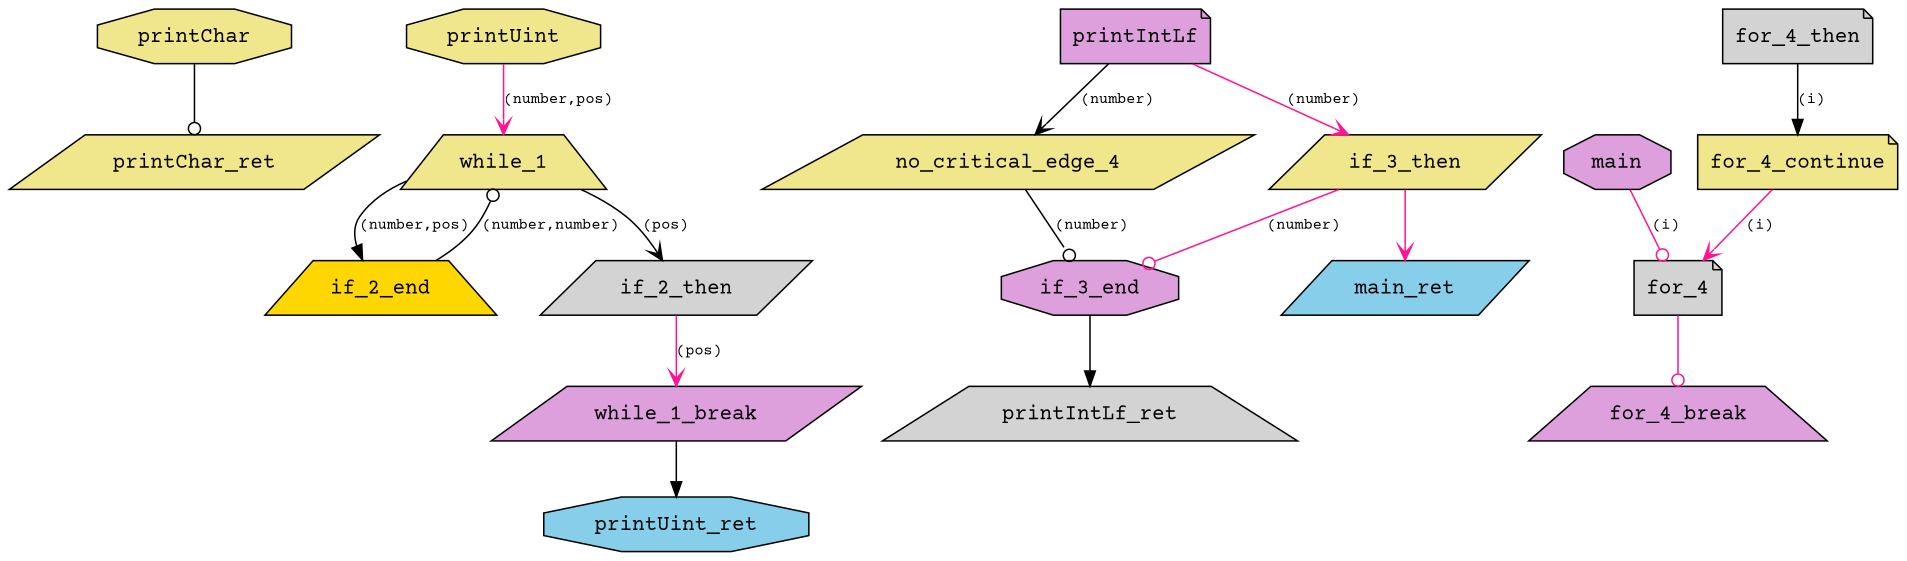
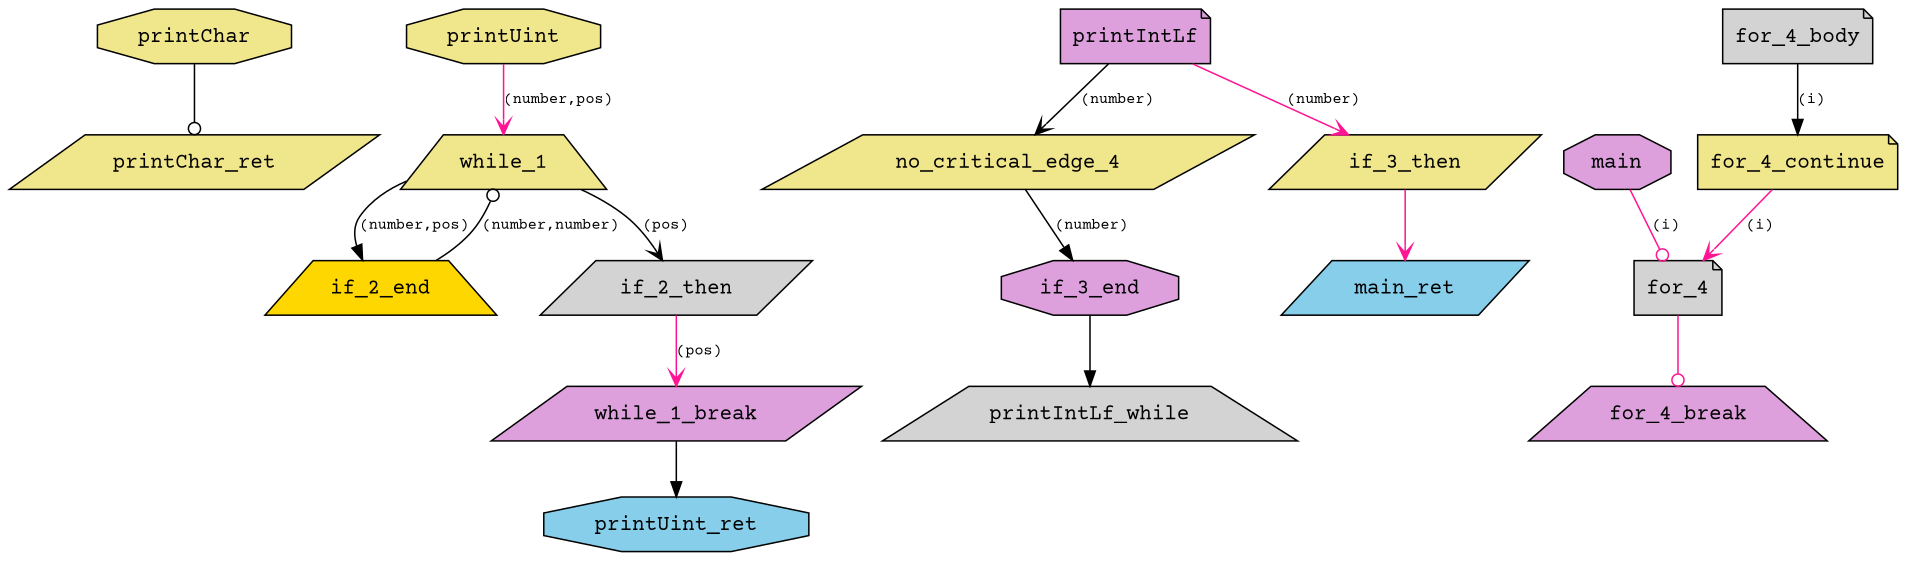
(1798, 36) -> (1798, 36)
(1045, 219) -> (1045, 219)
(1247, 225) -> none
(1090, 414) -> (1090, 414)
